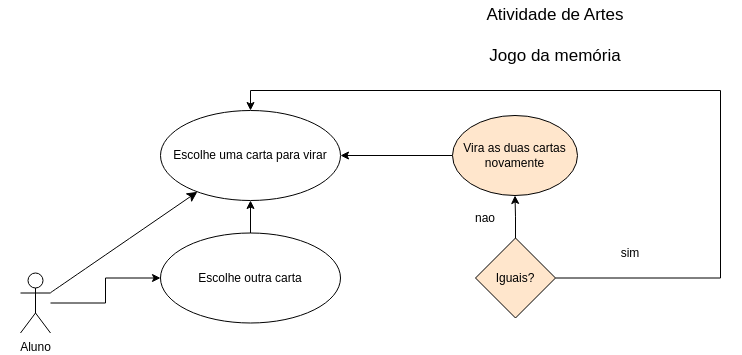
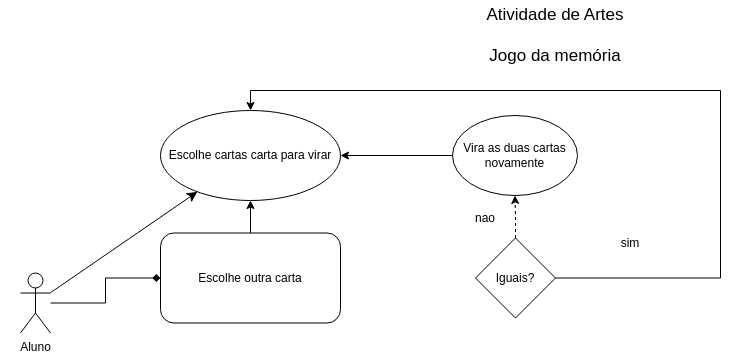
(251, 156) -> (251, 156)
(515, 156) -> (515, 156)
(516, 220) -> (516, 220)
(631, 253) -> (631, 243)
(152, 278) -> (151, 278)
(251, 278) -> (251, 278)
(516, 278) -> (516, 278)
